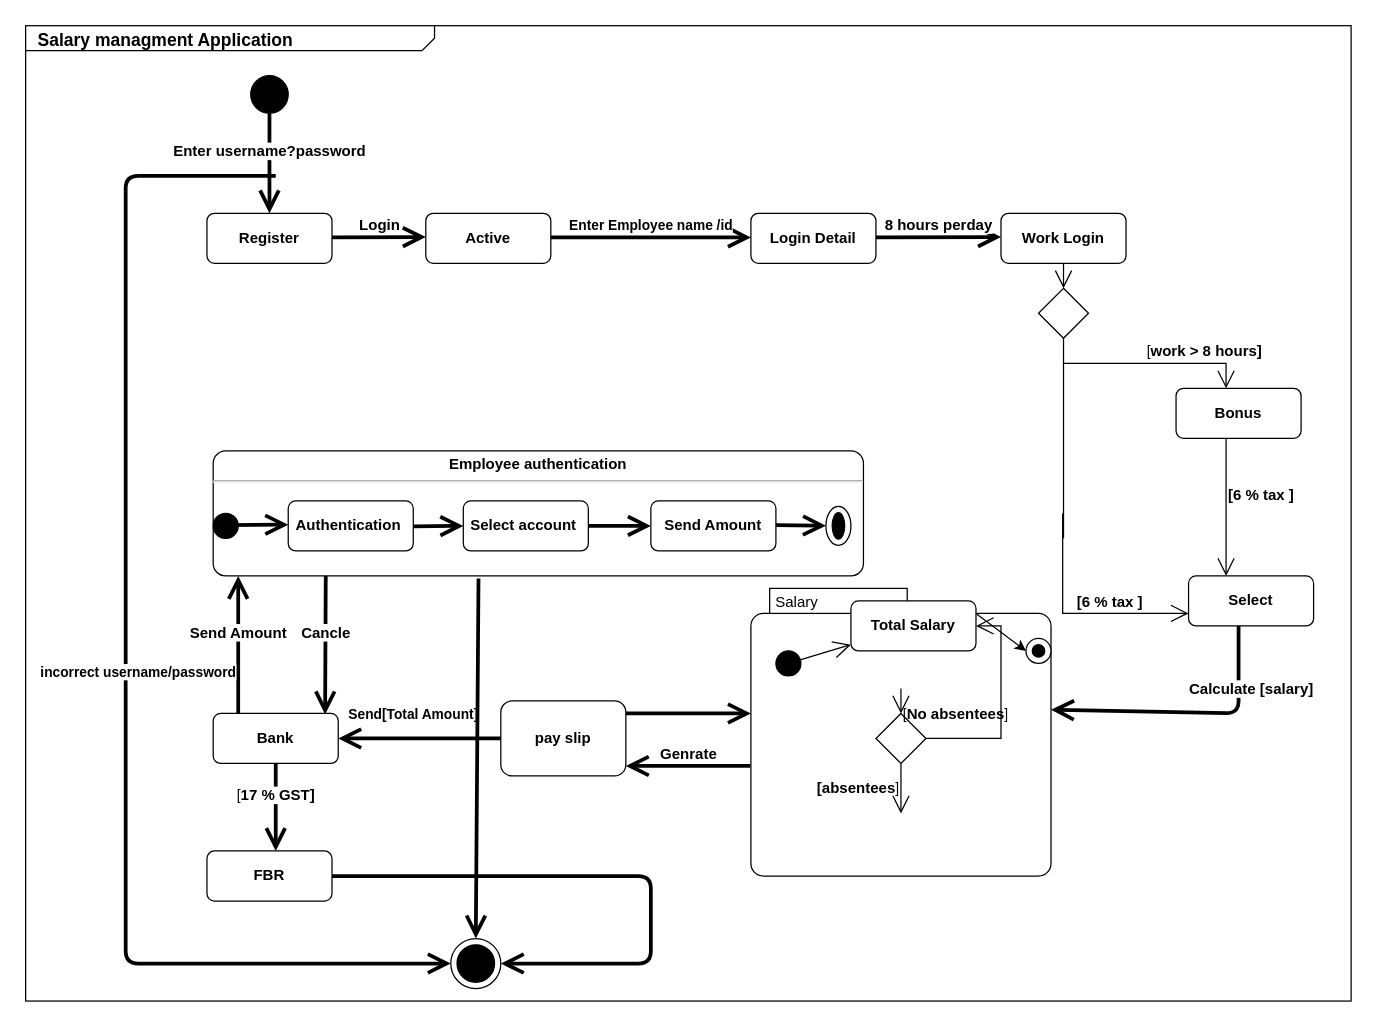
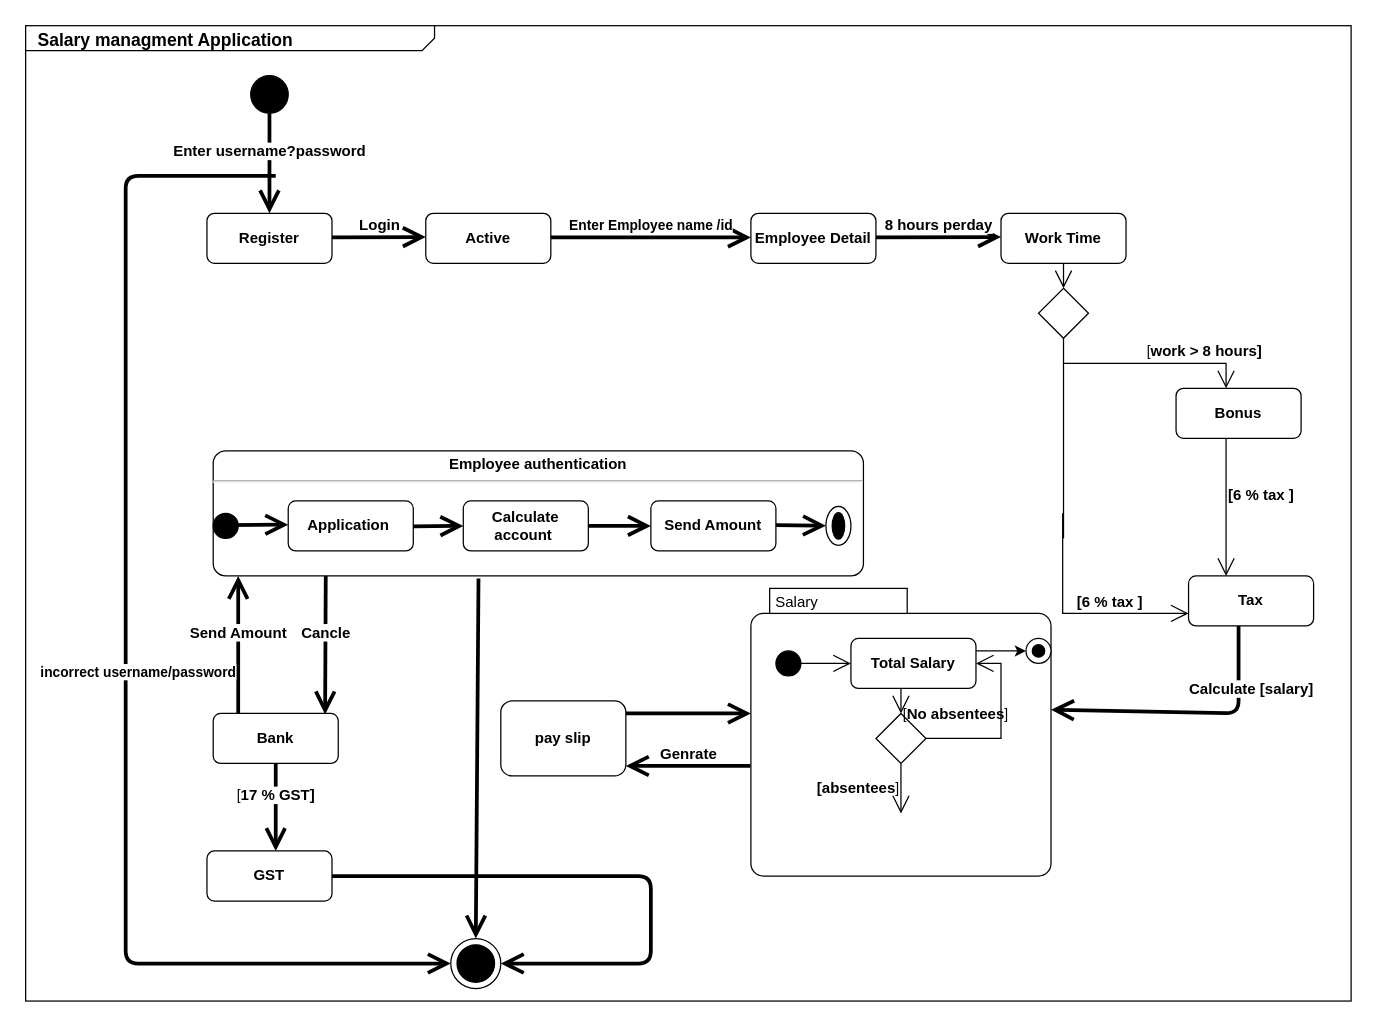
(813, 238) -> (813, 238)
(1063, 238) -> (1063, 238)
(351, 526) -> (351, 526)
(526, 526) -> (526, 526)
(1251, 601) -> (1251, 601)
(913, 626) -> (913, 663)
(424, 738) -> none
(269, 876) -> (269, 876)
